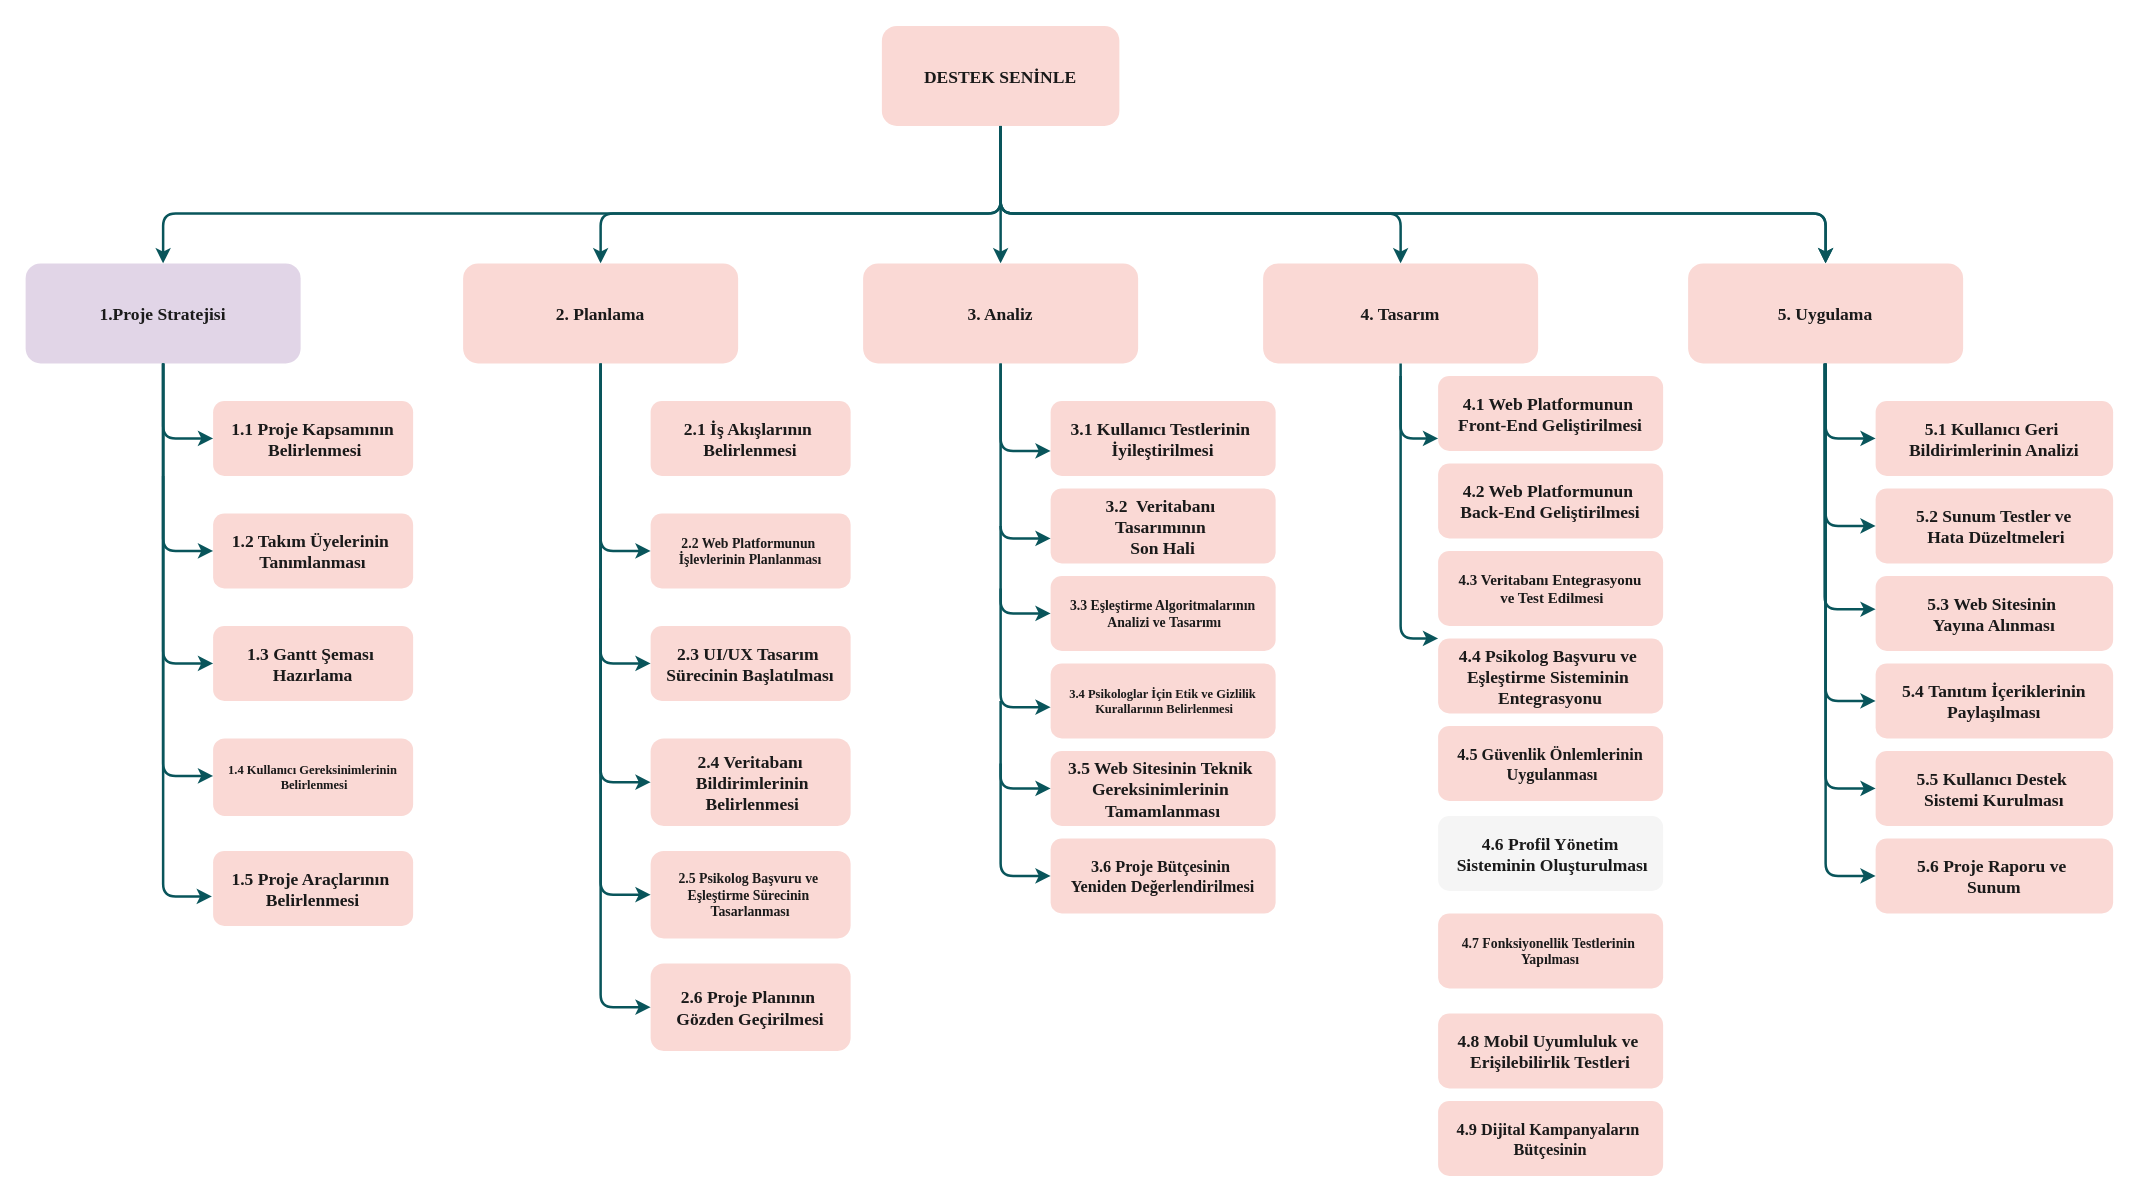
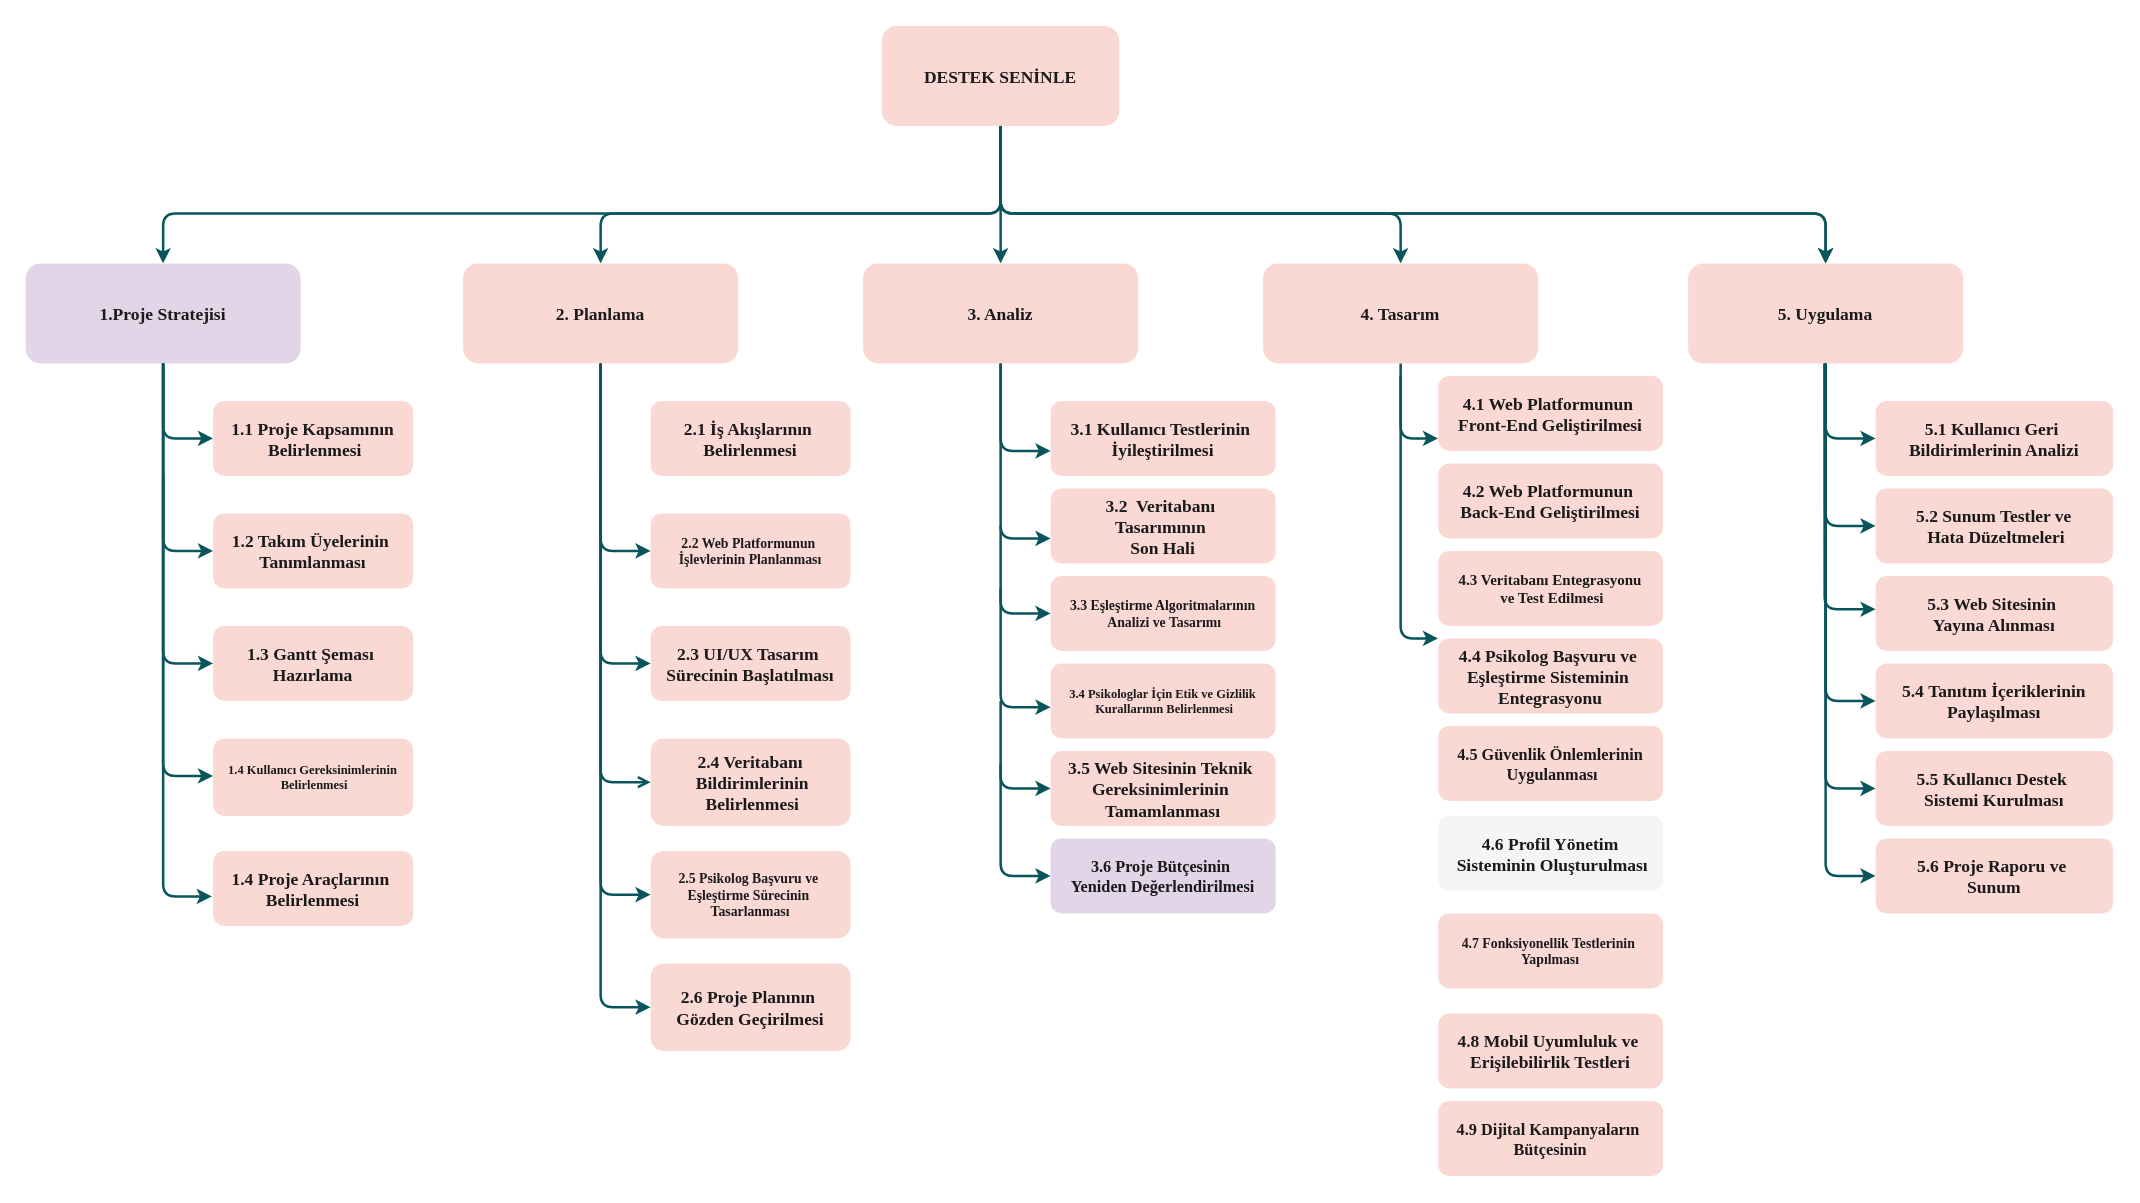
(638, 782) -> (639, 782)
(1163, 876) -> (1163, 876)
(313, 879) -> (313, 879)
